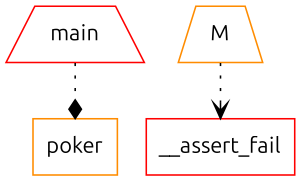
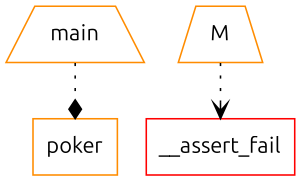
(75, 34) -> (75, 34)
